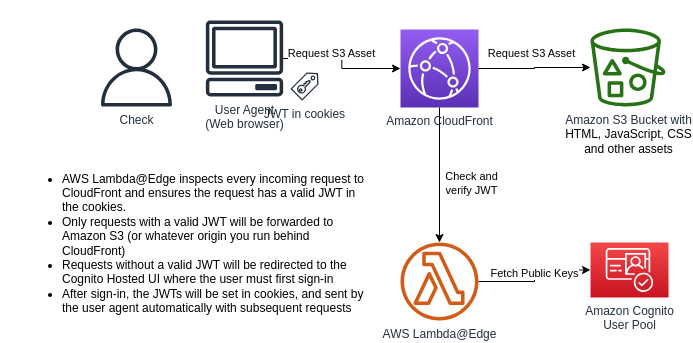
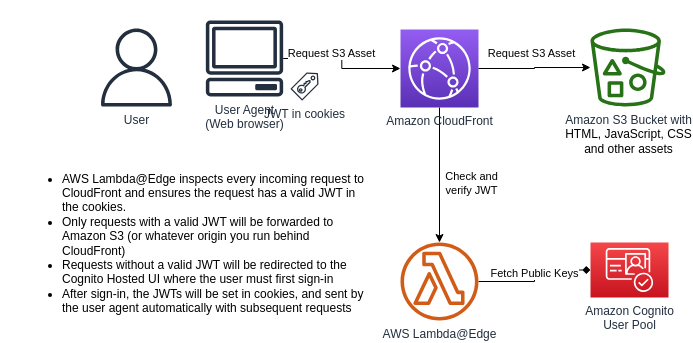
(137, 121) -> (137, 121)
(582, 270) -> (581, 270)
